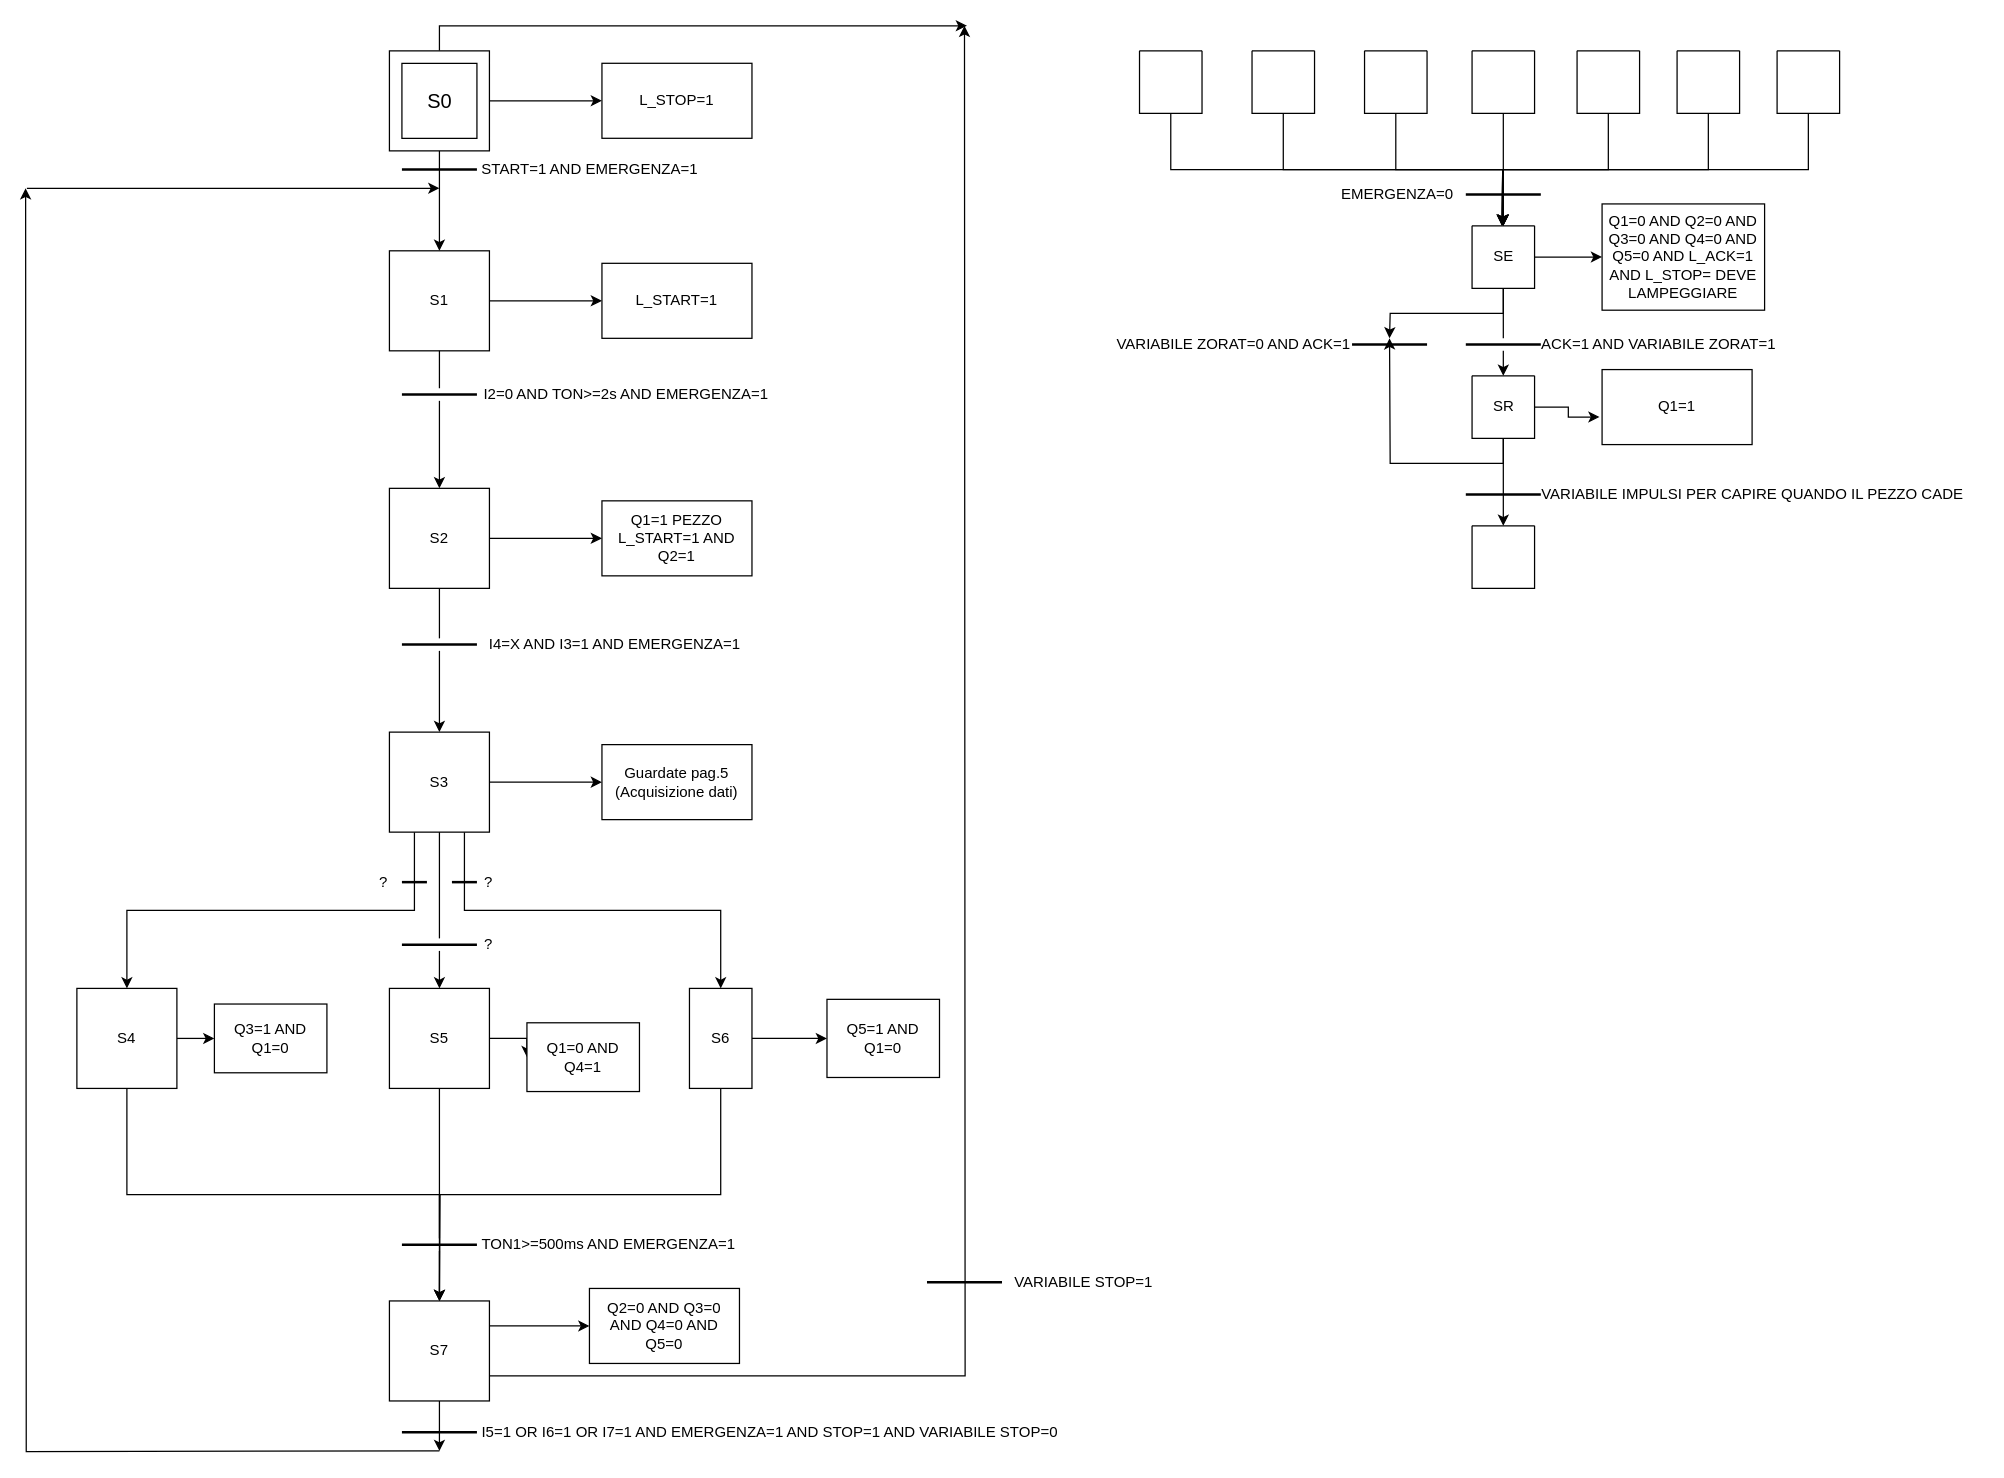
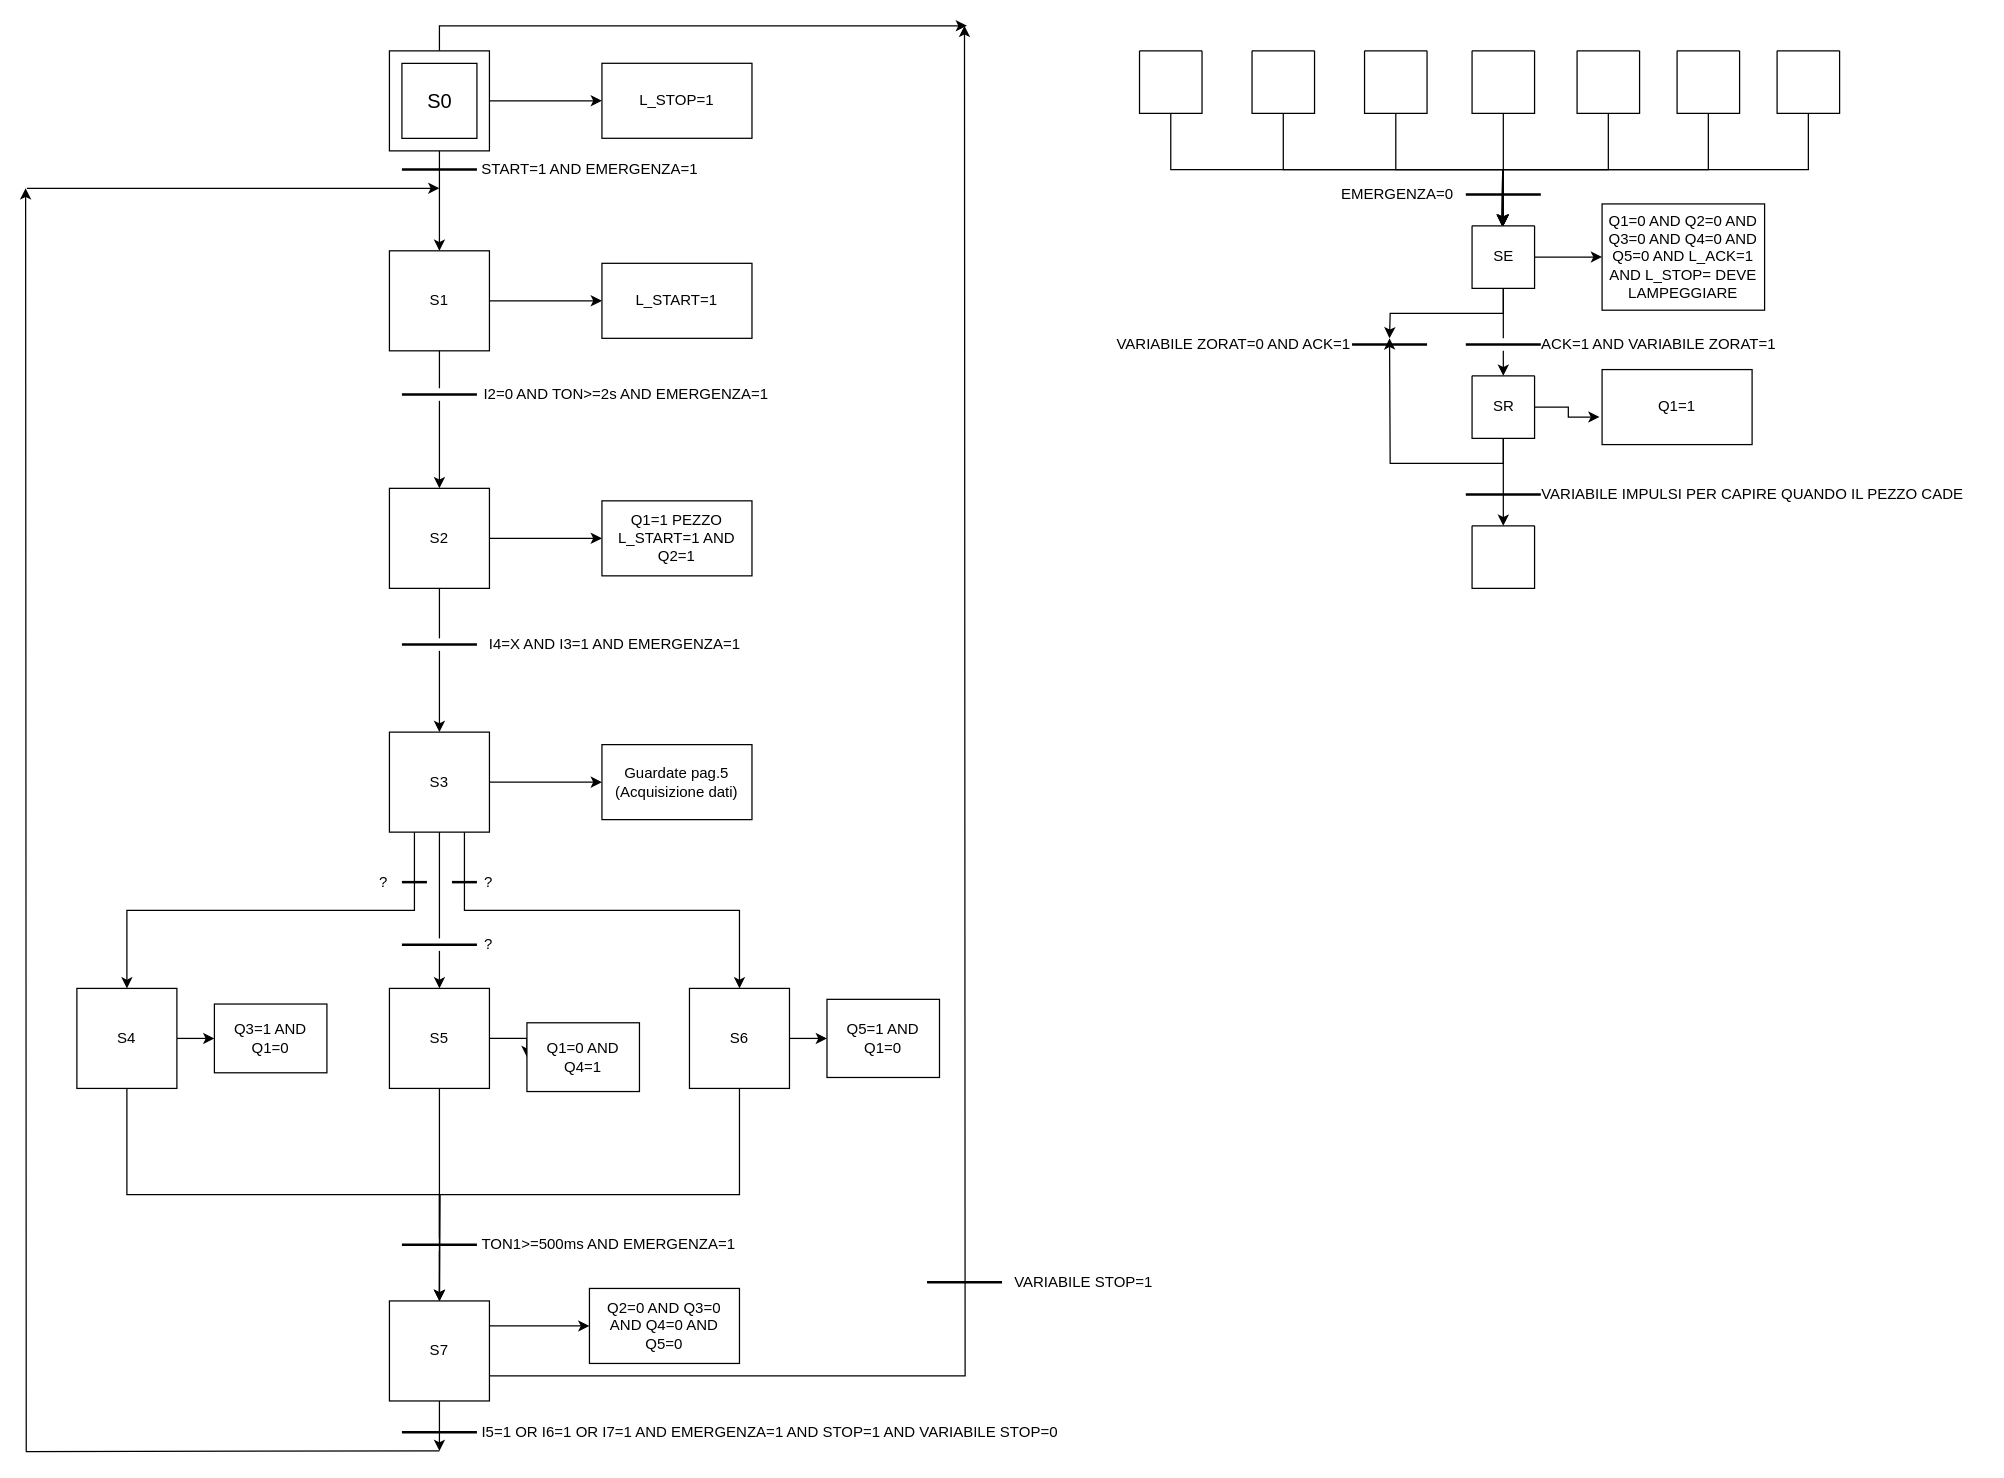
(721, 1038) -> (739, 1038)
